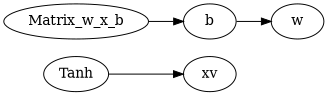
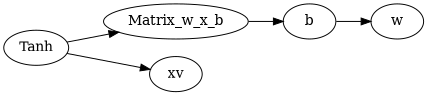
none -> (88, 38)
